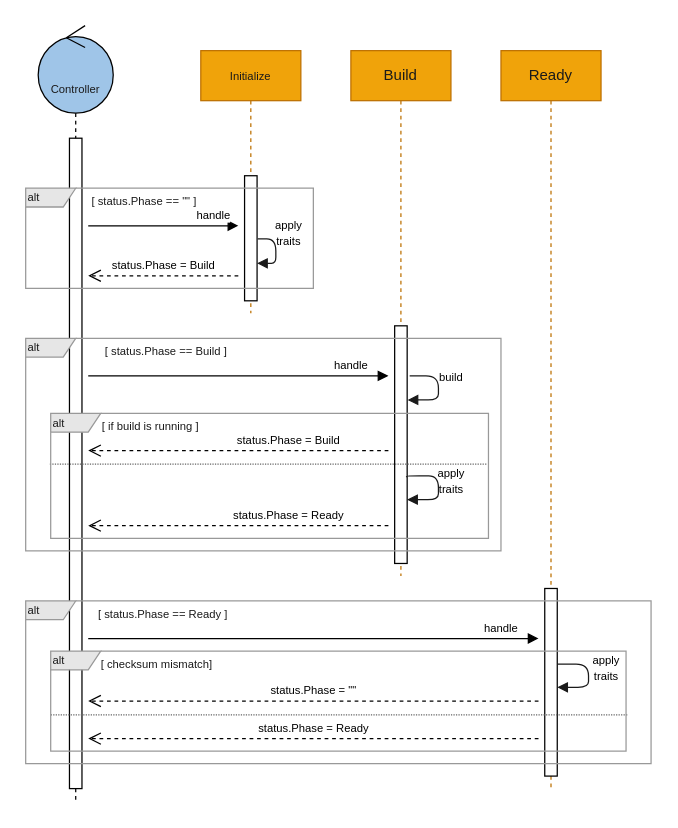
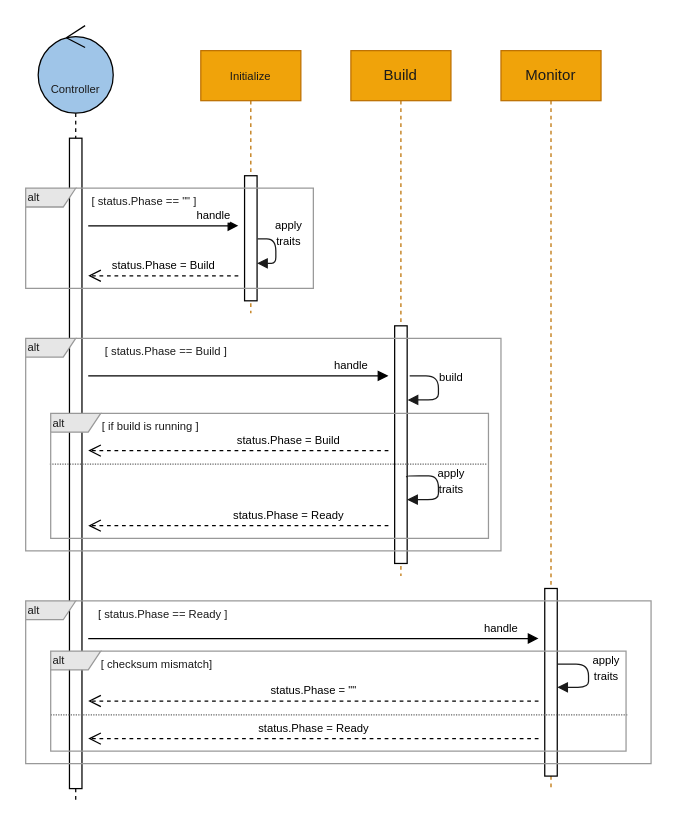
(551, 76) -> (551, 76)
